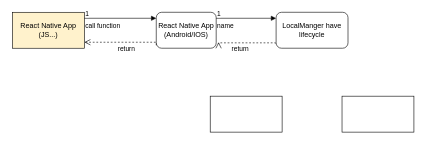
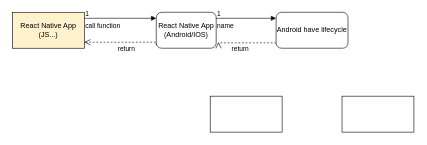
(312, 30) -> (312, 30)
